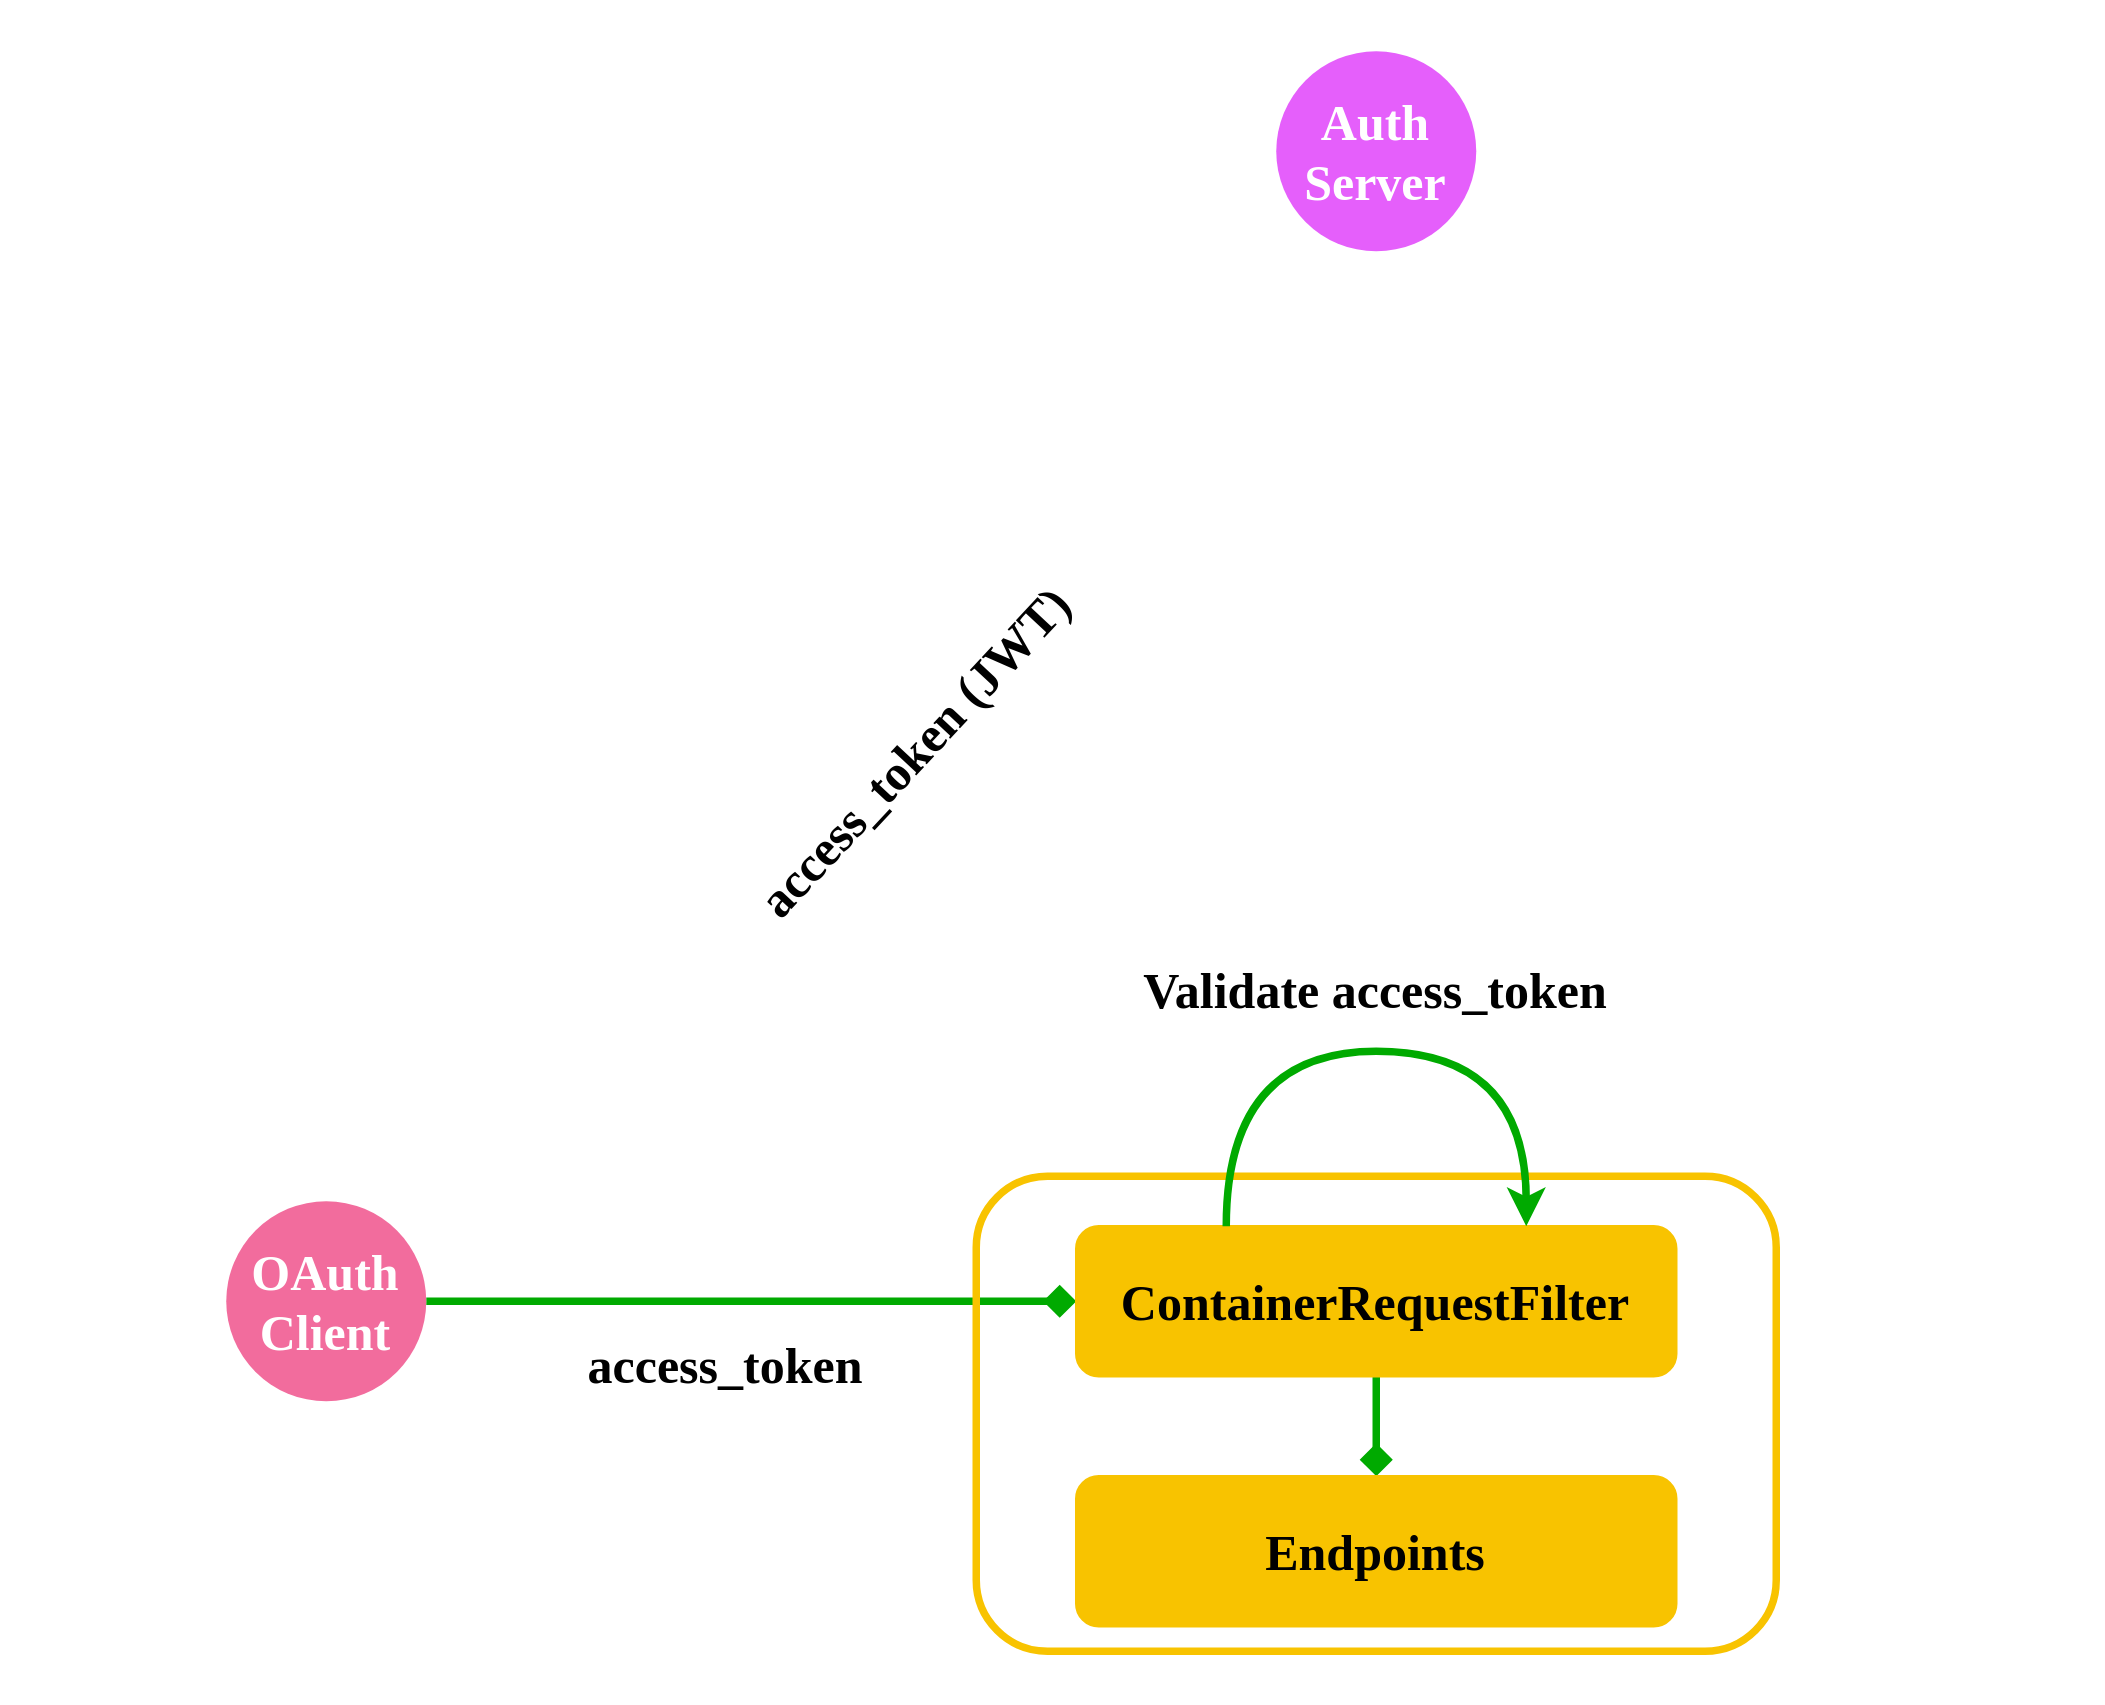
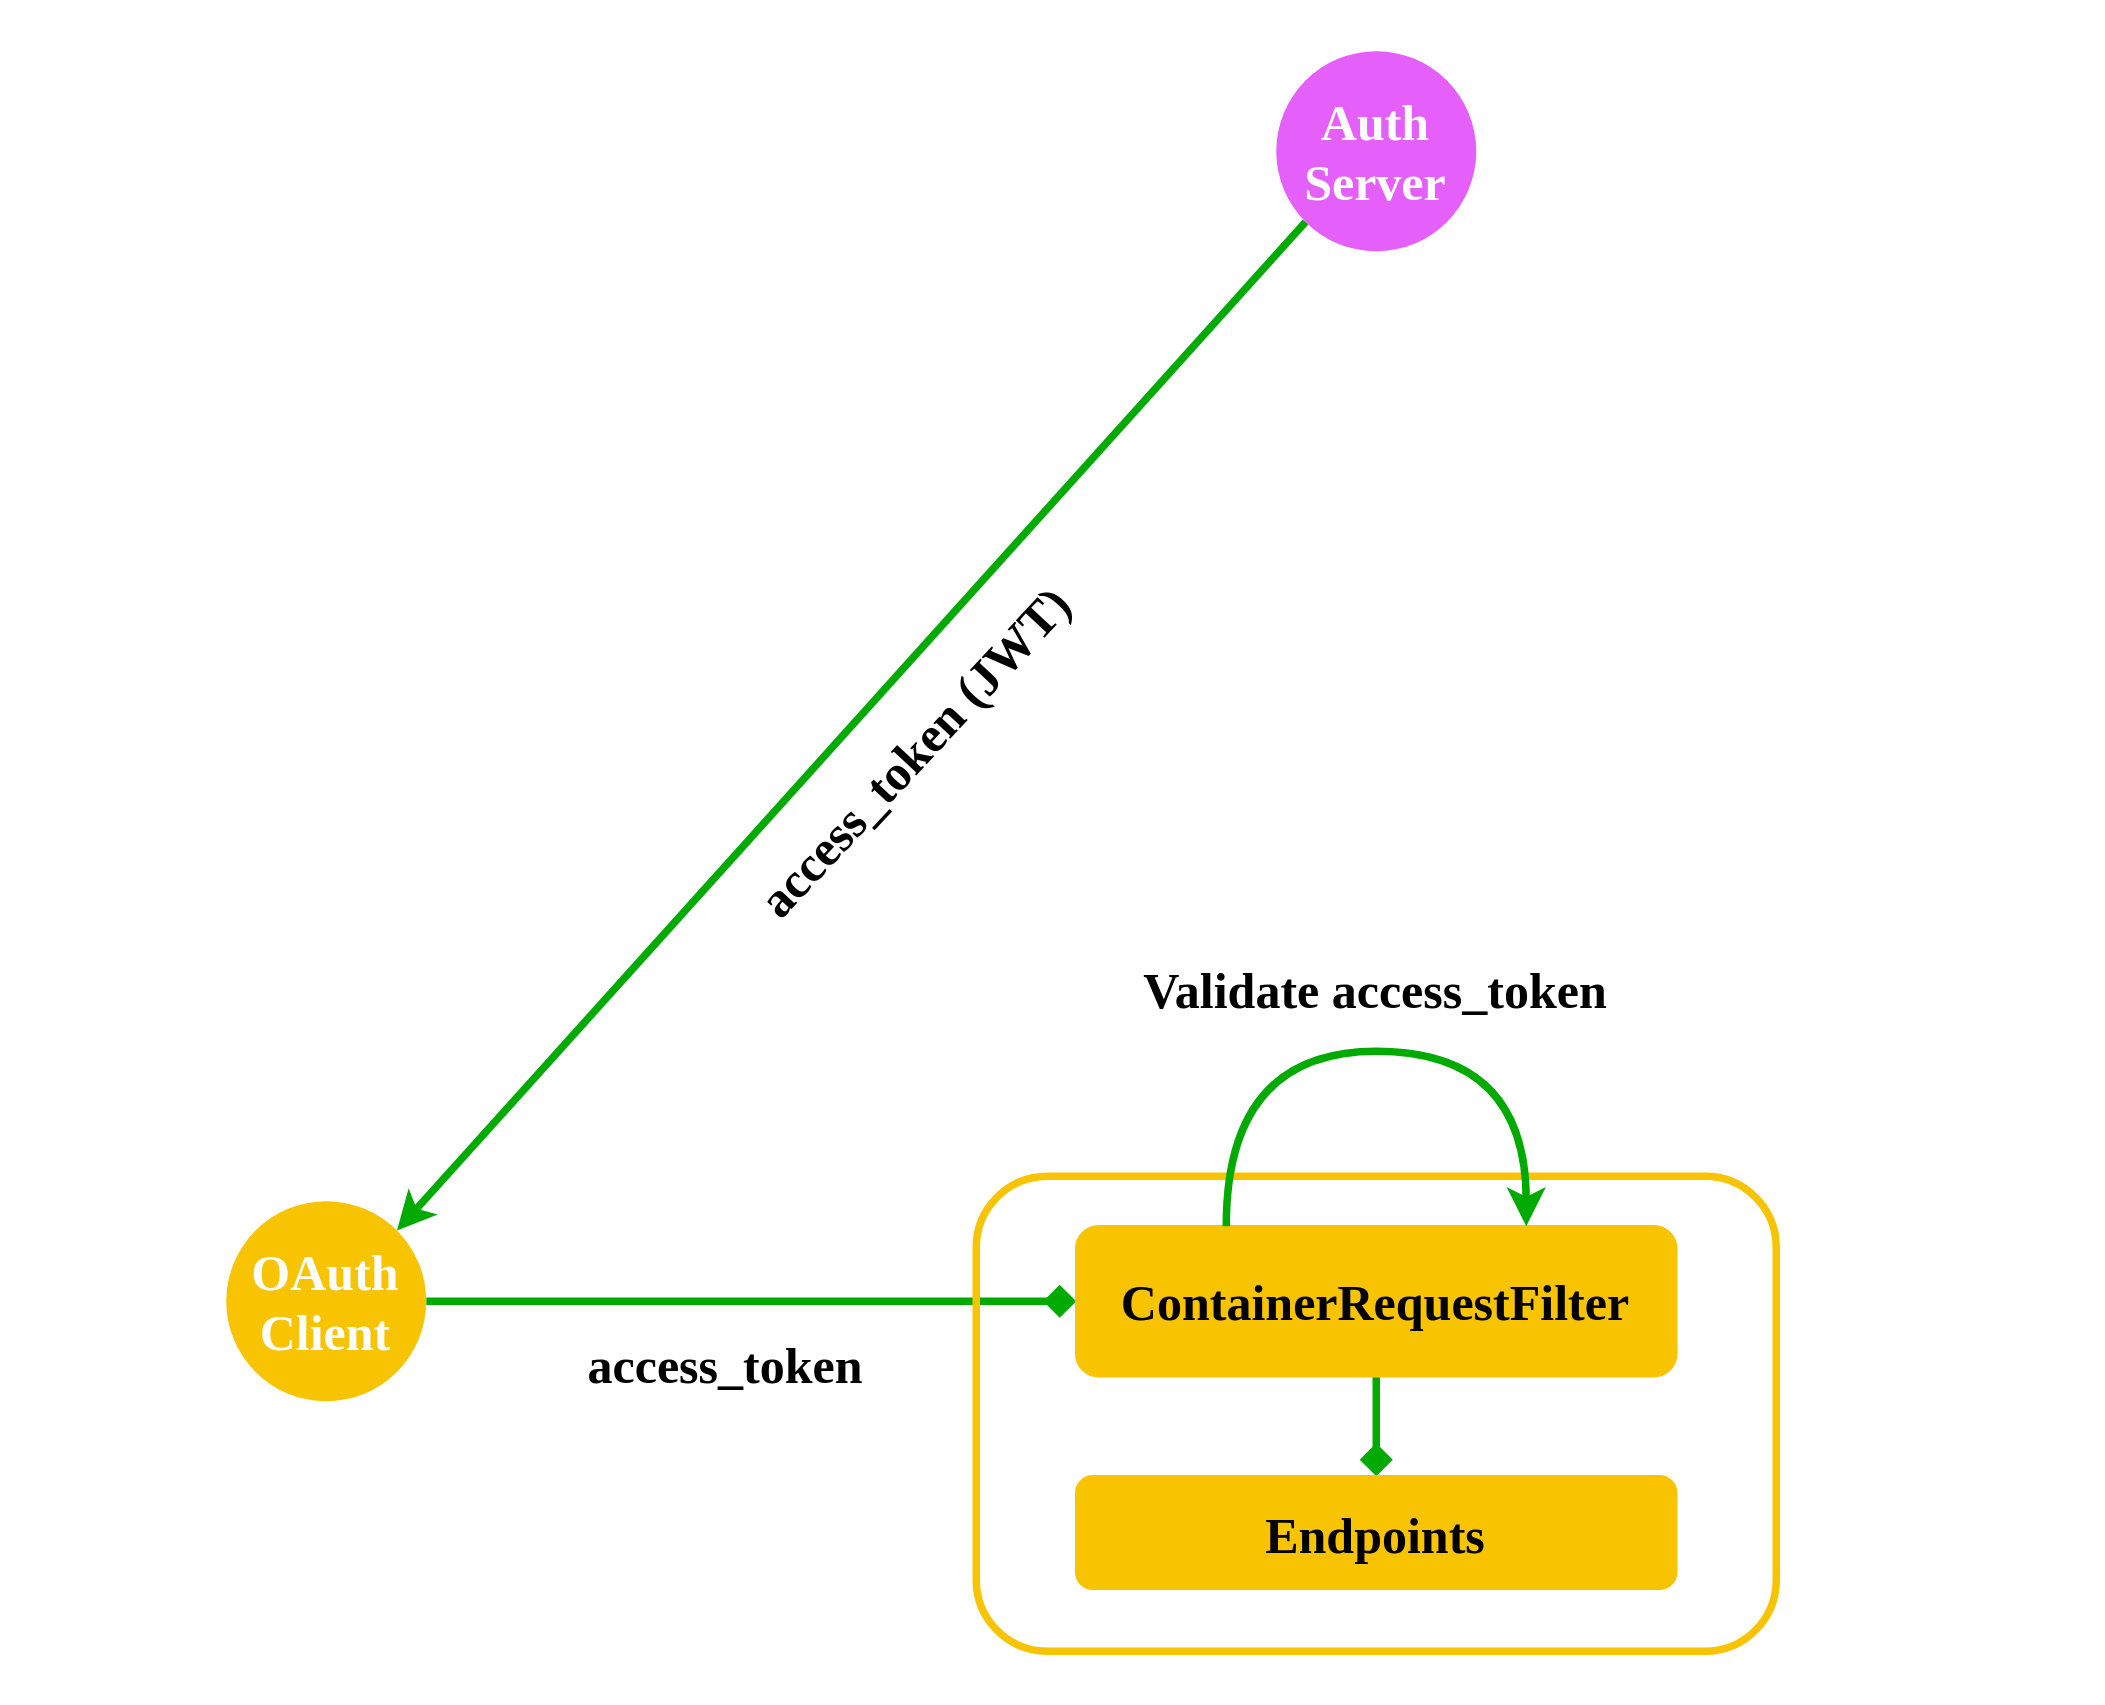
none -> (860, 717)
(326, 1301) -> (326, 1301)
(1376, 1551) -> (1376, 1533)
